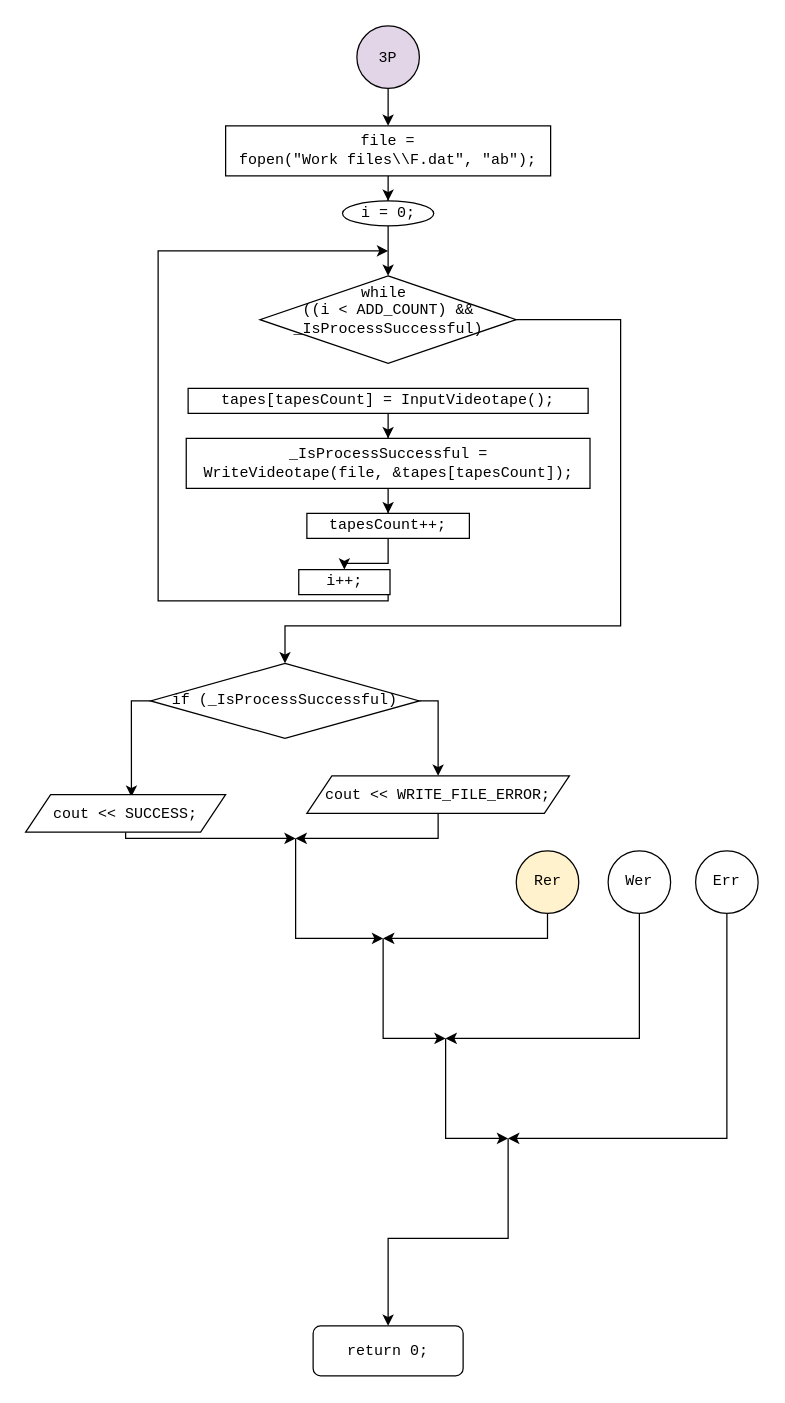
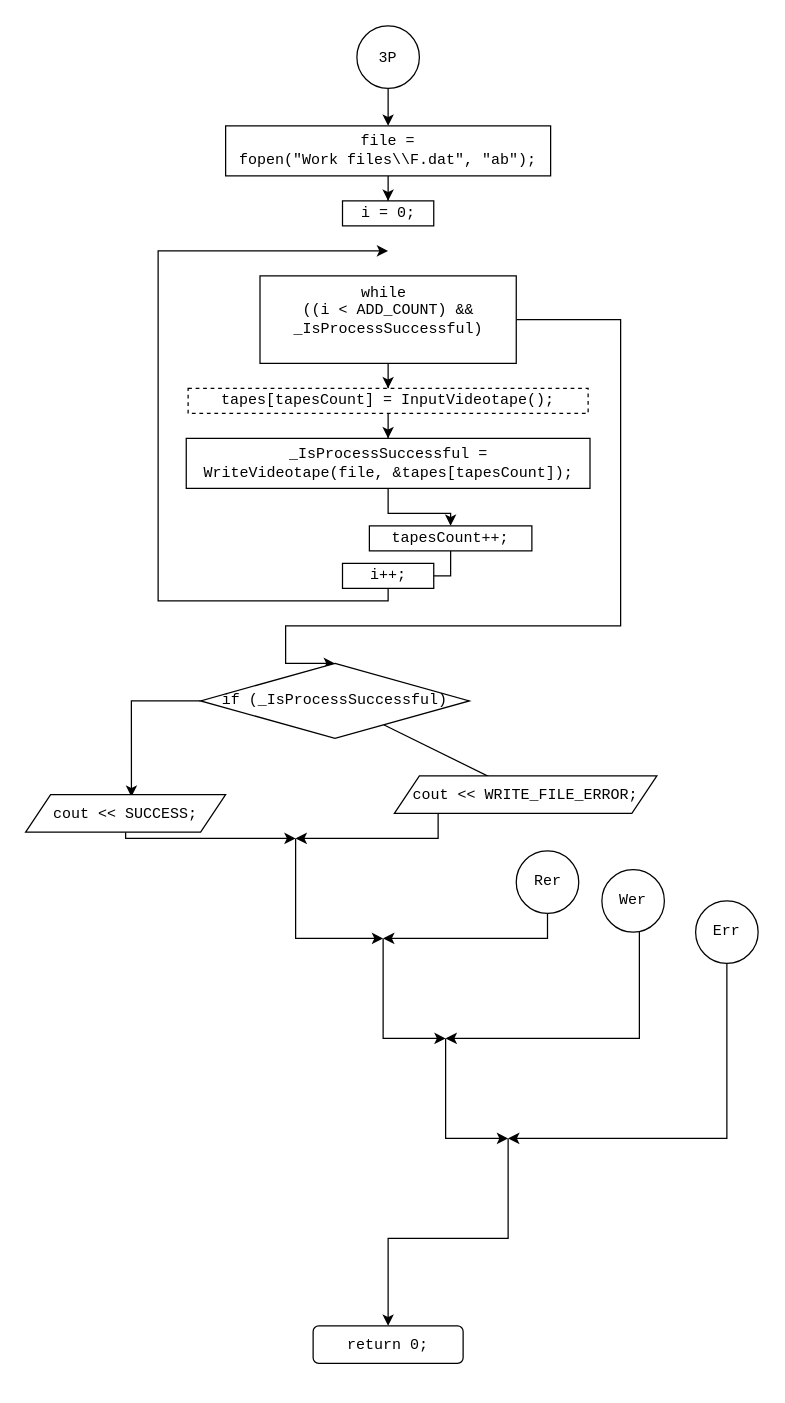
(388, 57) -> (388, 57)
(388, 213) -> (388, 213)
(388, 247) -> none
(388, 319) -> (388, 319)
none -> (388, 380)
(388, 401) -> (388, 401)
(388, 526) -> (451, 538)
(344, 582) -> (388, 576)
(285, 701) -> (335, 701)
(438, 794) -> (526, 794)
(548, 882) -> (548, 882)
(639, 882) -> (633, 901)
(727, 882) -> (727, 932)
(388, 1351) -> (388, 1344)
